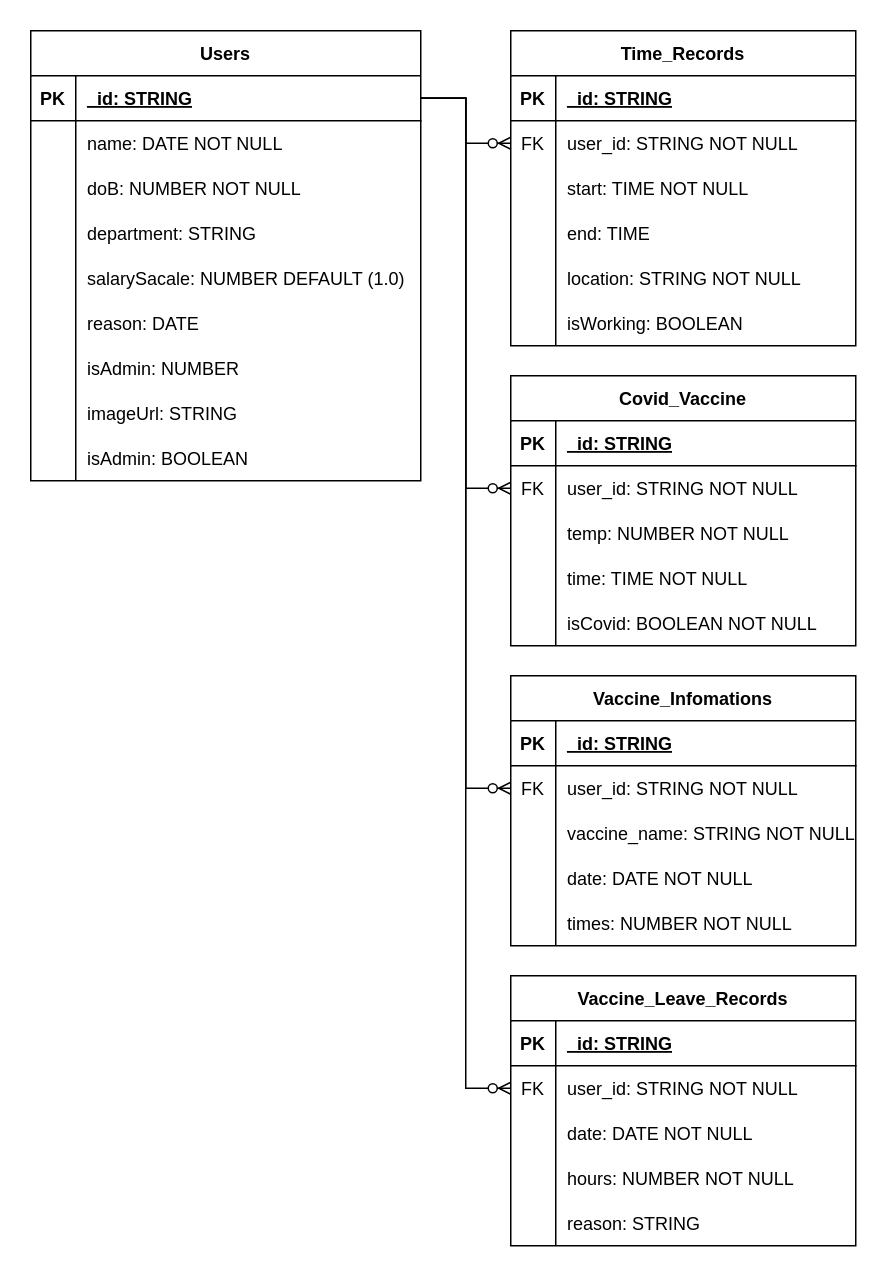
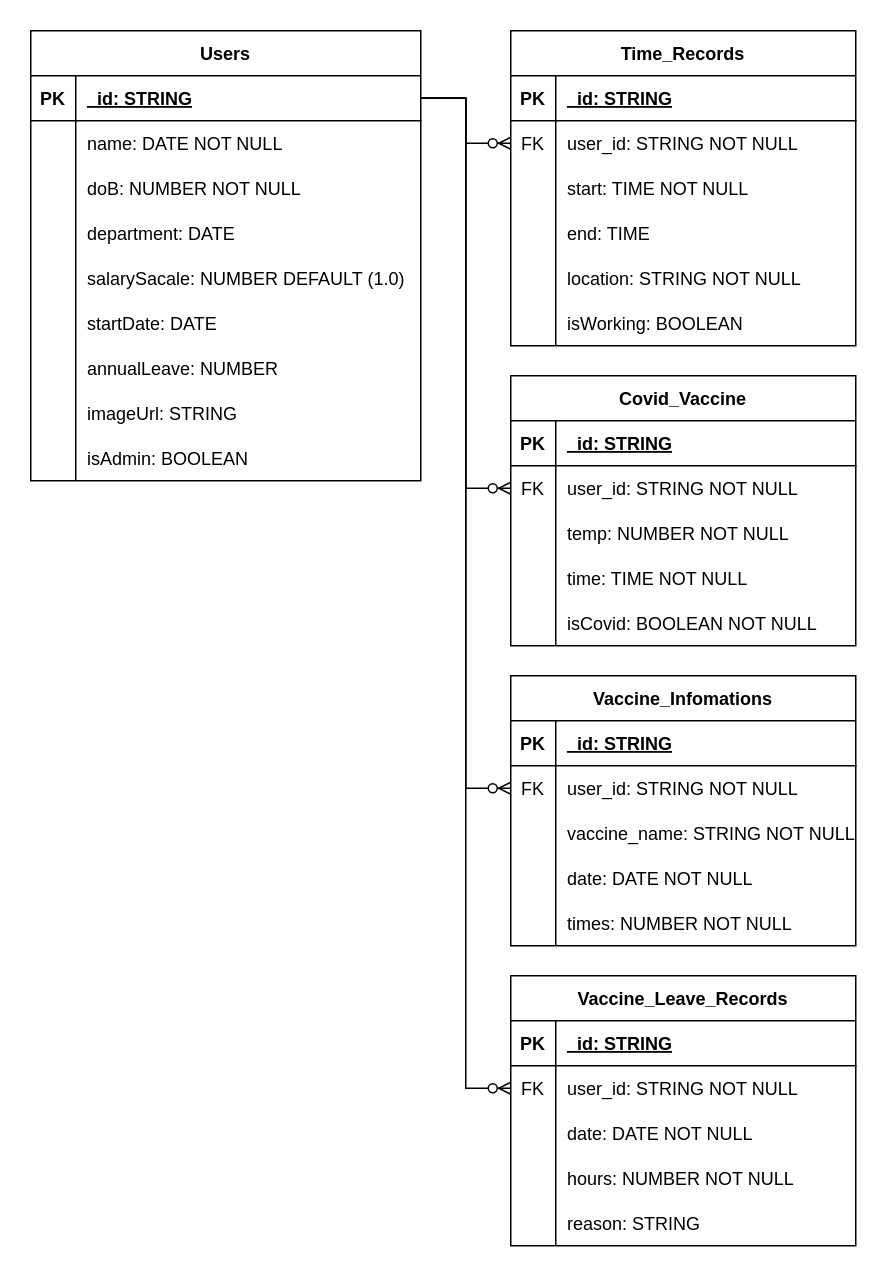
(173, 234) -> (163, 234)
(143, 324) -> (158, 324)
(153, 369) -> (176, 369)
